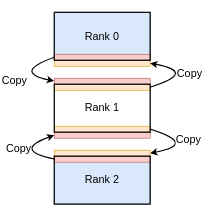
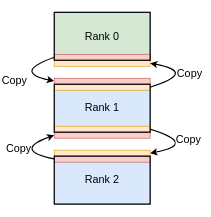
(102, 36) -> (102, 36)
(102, 108) -> (102, 108)
